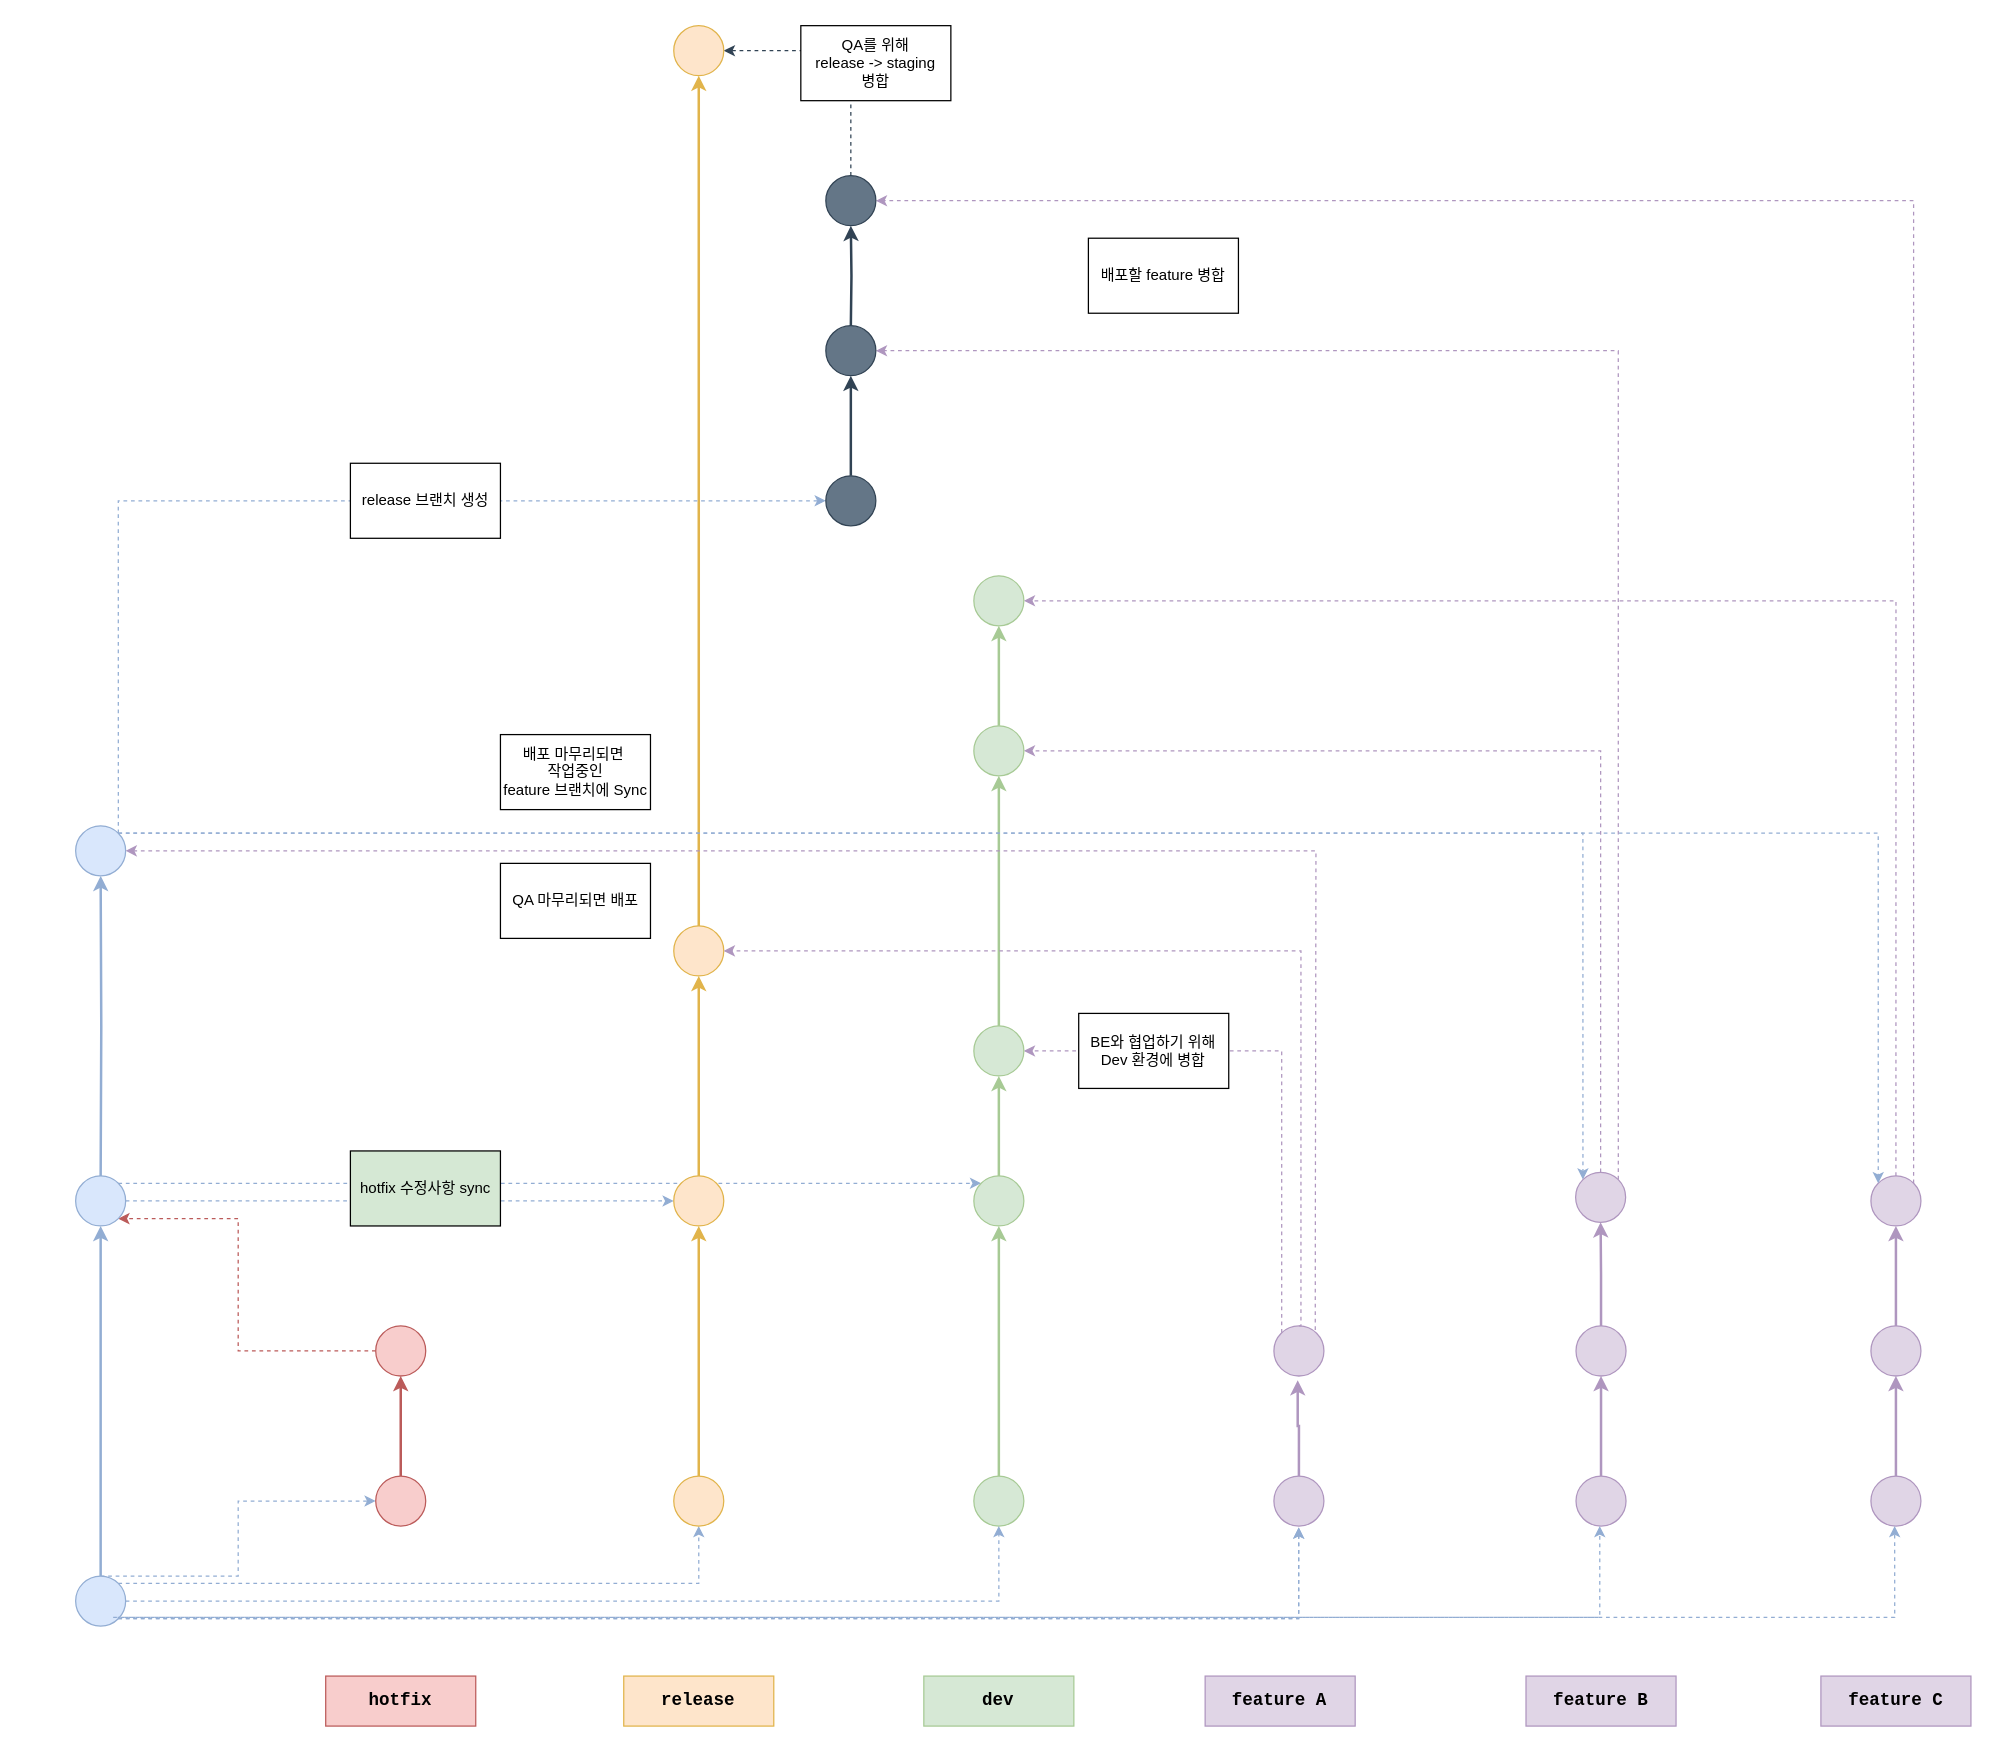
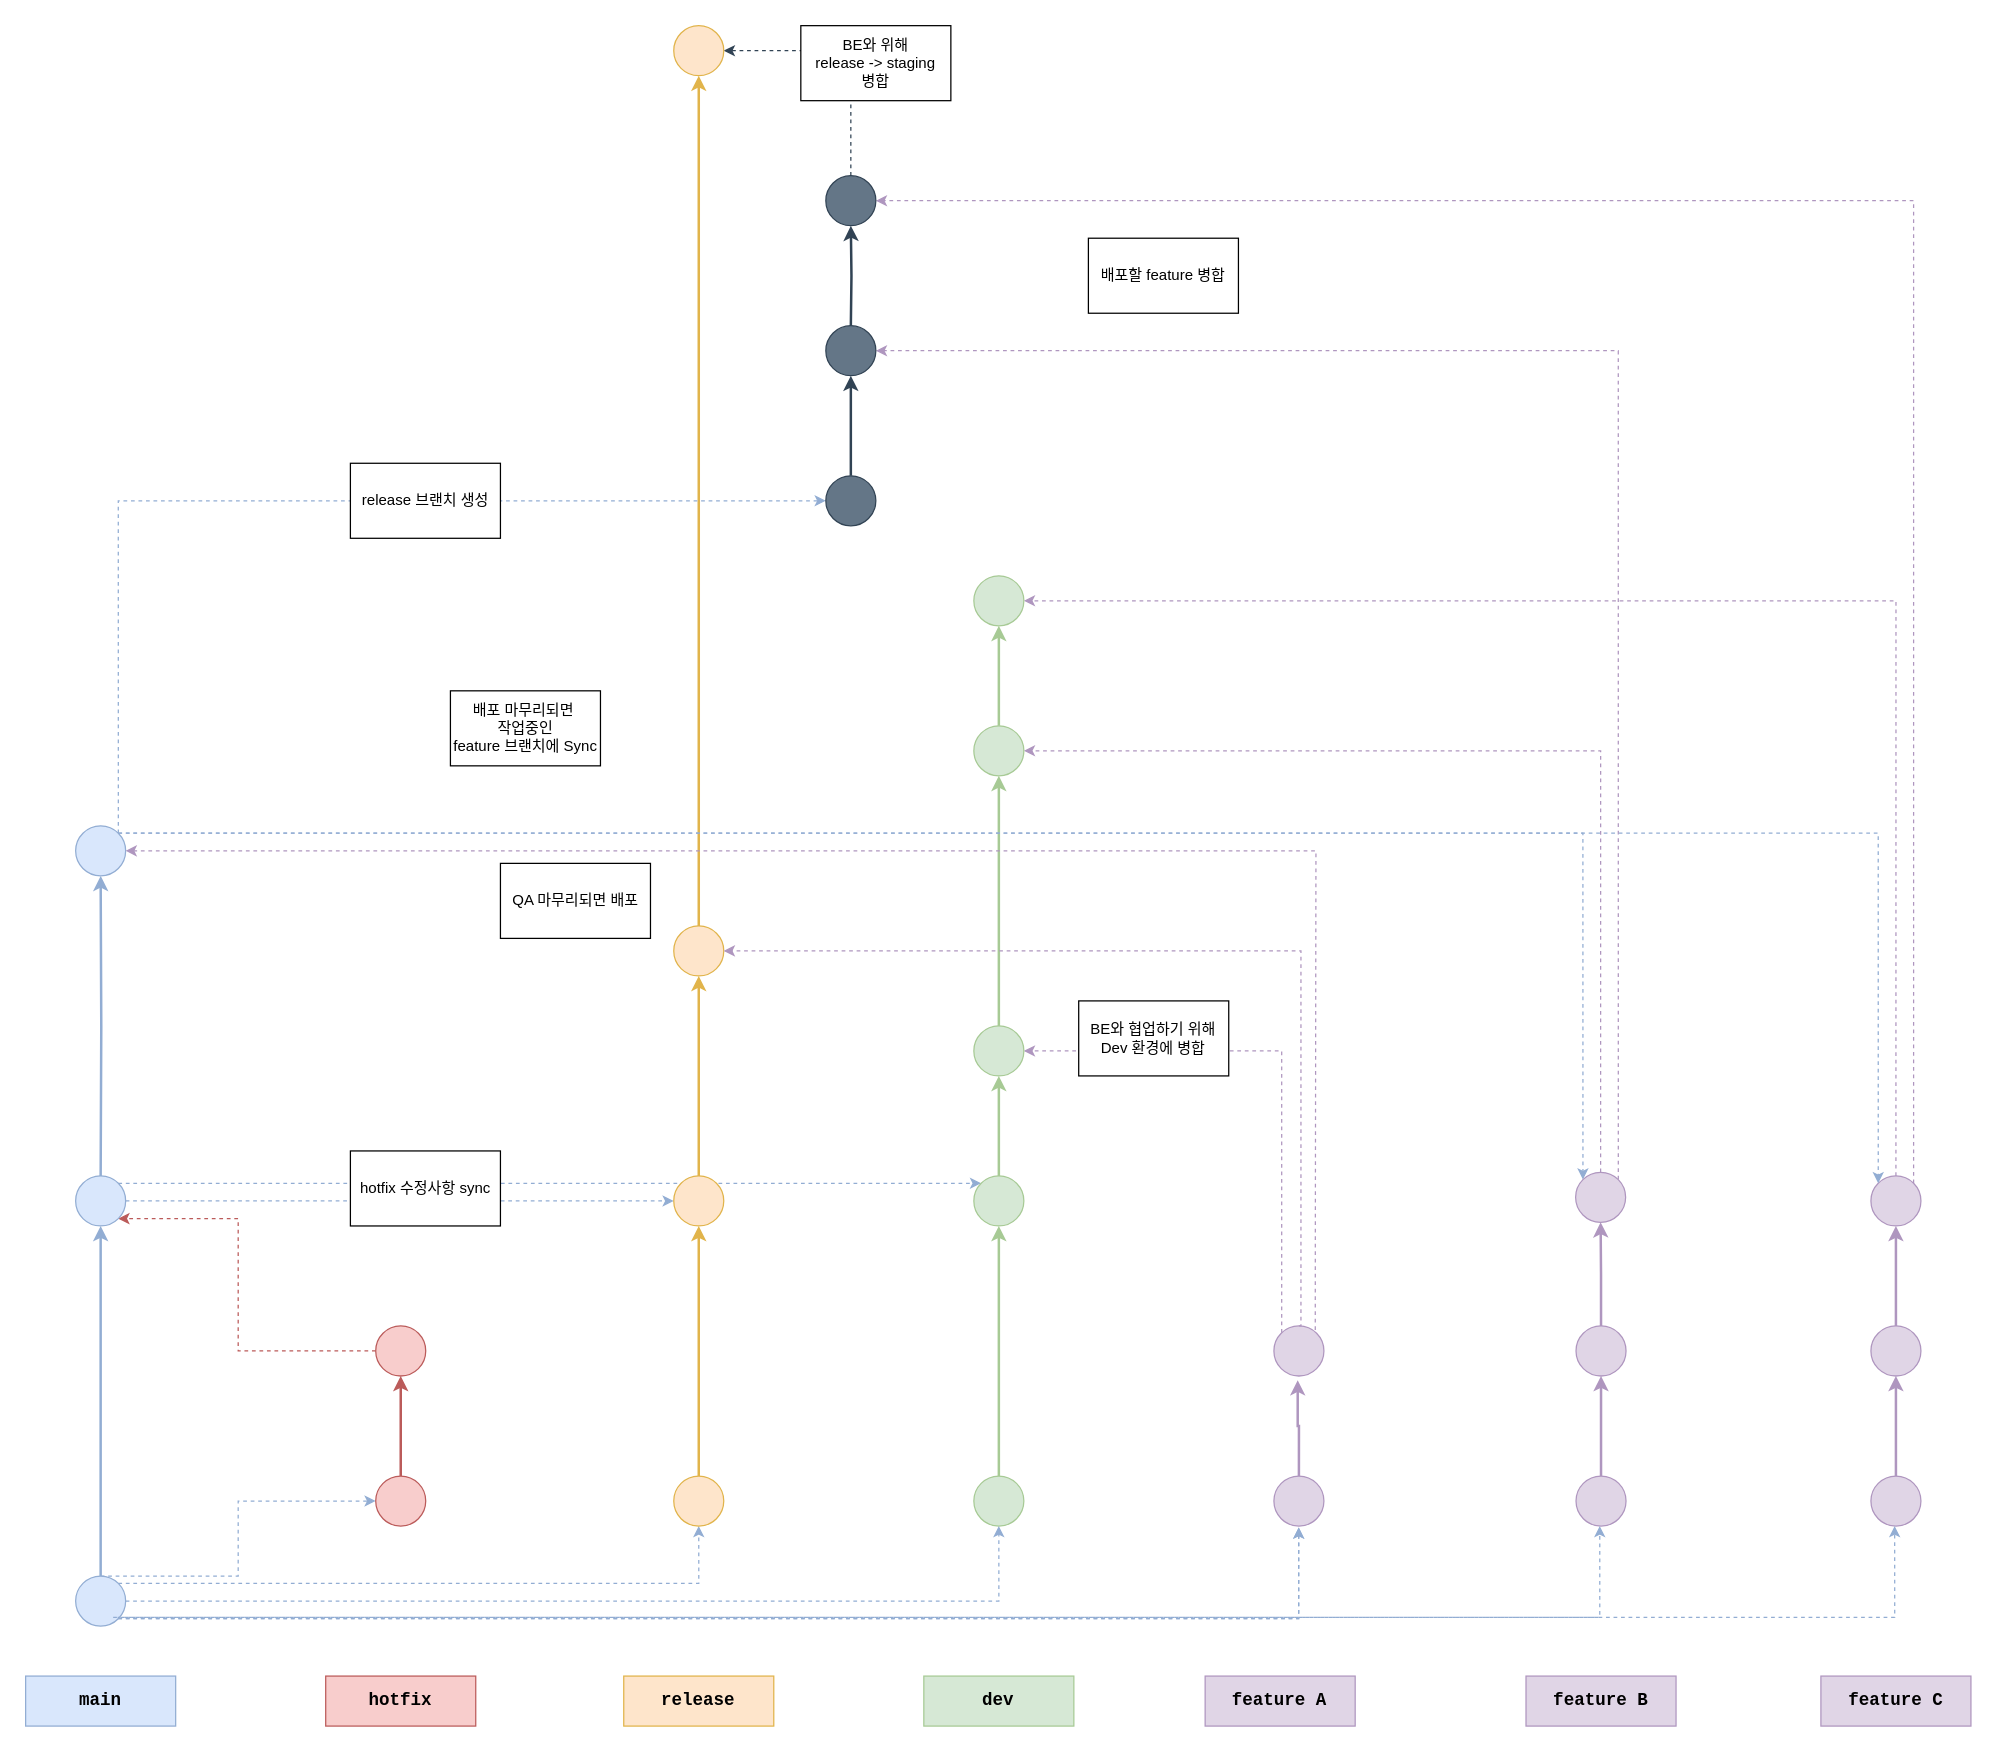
(876, 63) -> (876, 63)
(575, 772) -> (525, 728)
(1153, 1051) -> (1153, 1038)
(425, 1188) -> (425, 1188)
none -> (101, 1701)
